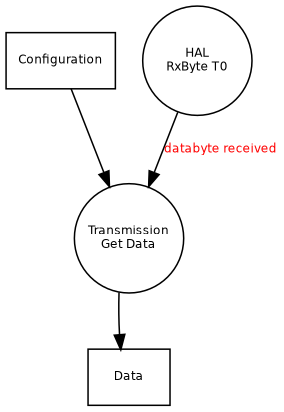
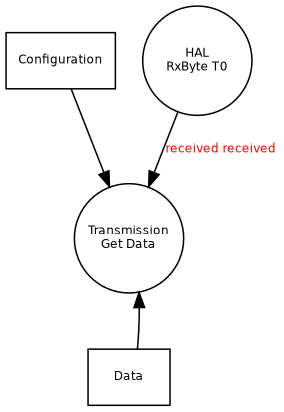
(221, 150) -> (221, 150)
(119, 314) -> (139, 329)
